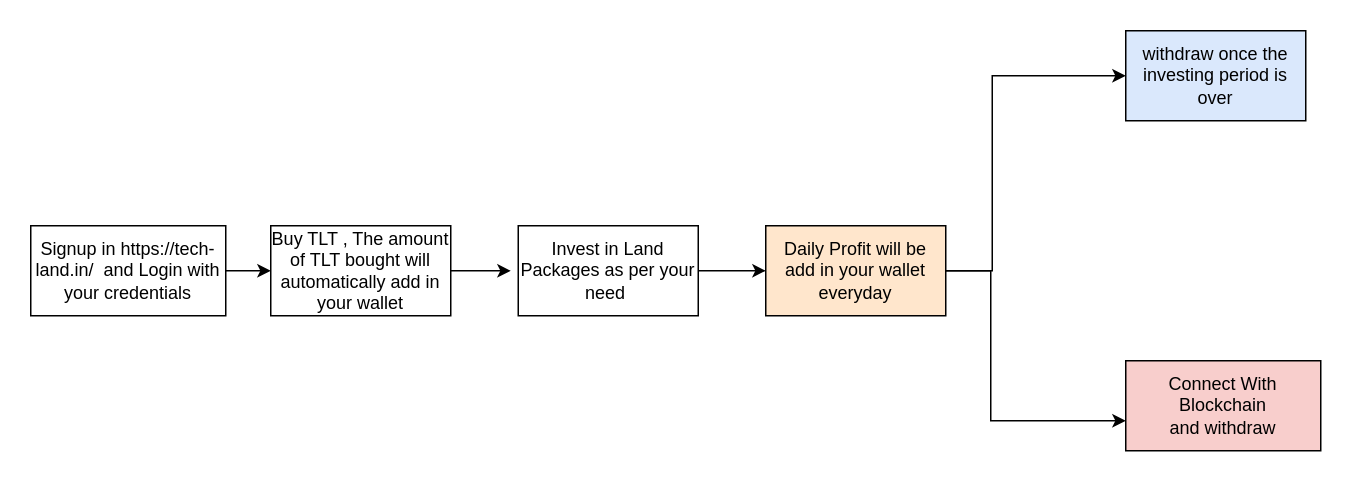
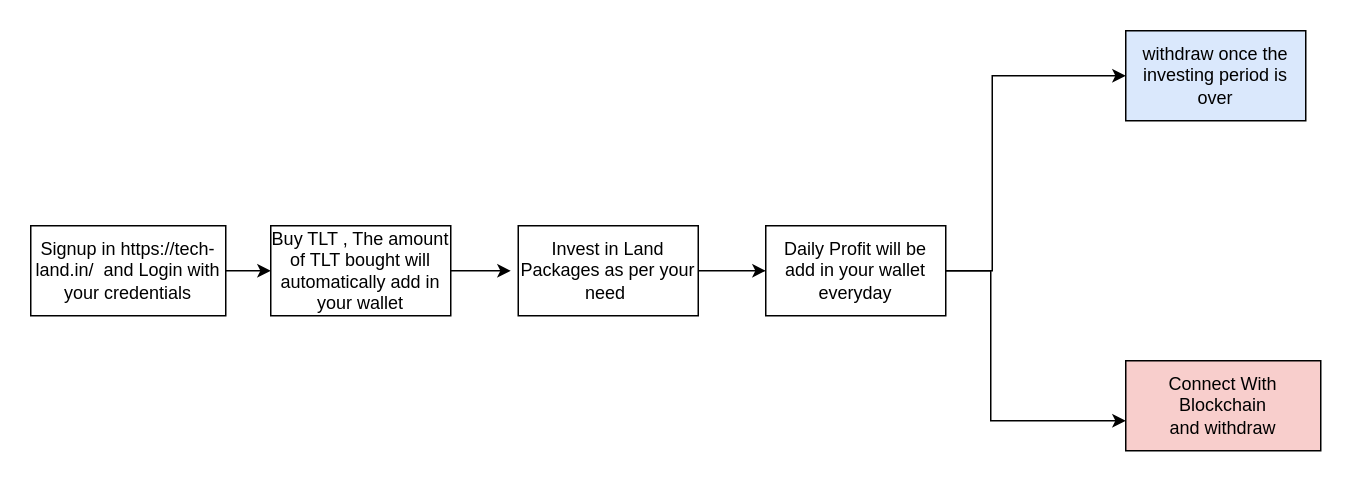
(856, 271) -> (856, 271)
